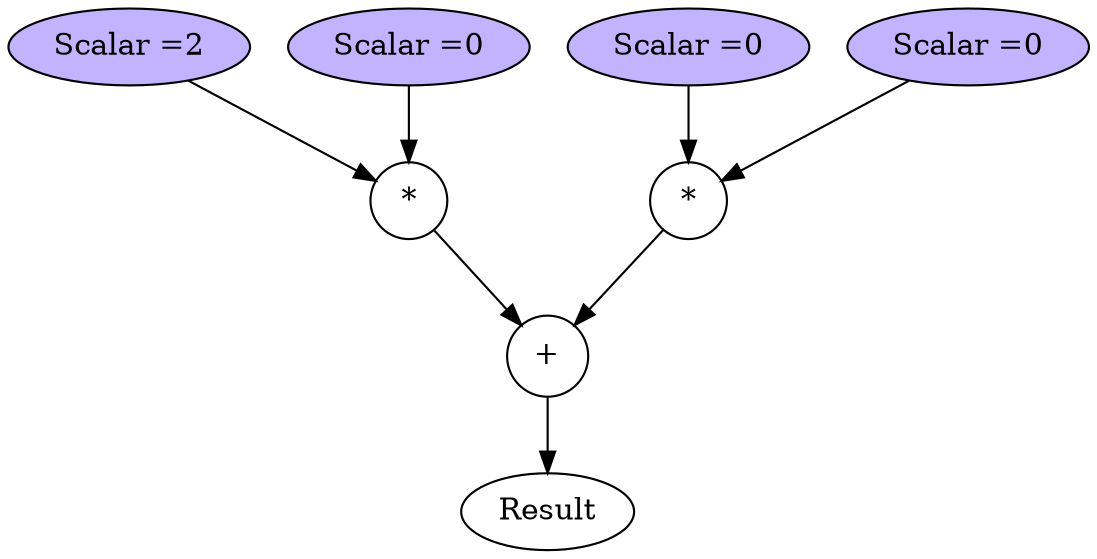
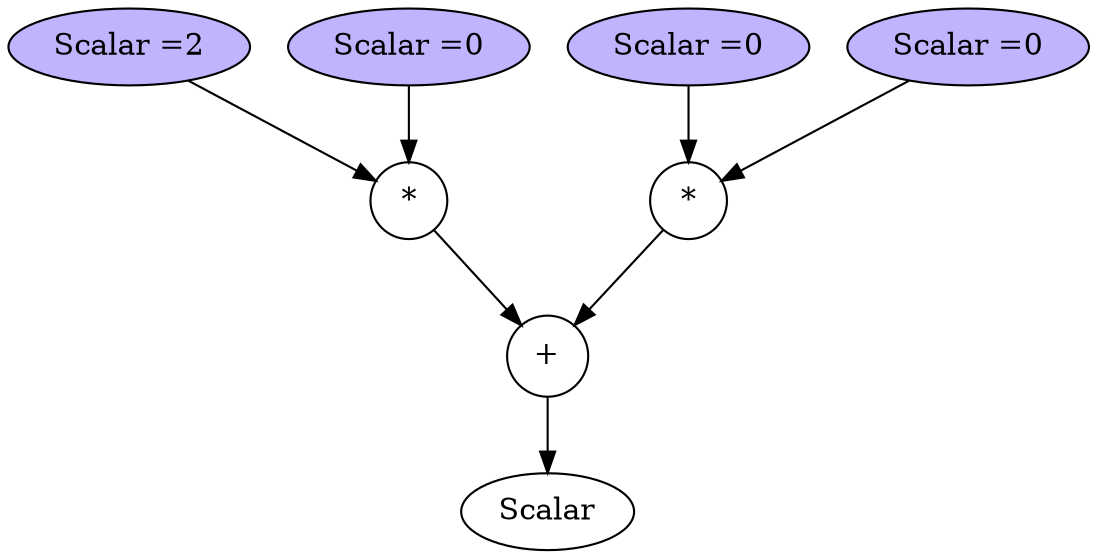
(548, 512) -> (548, 512)
